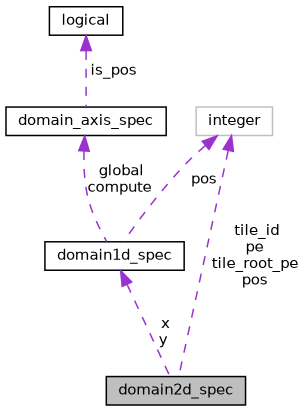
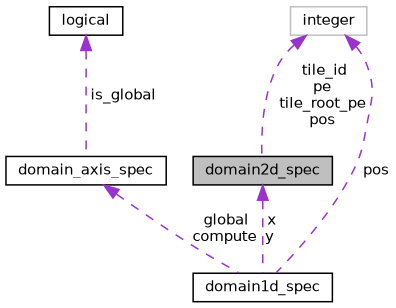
(112, 71) -> (121, 96)
(148, 330) -> (263, 237)
